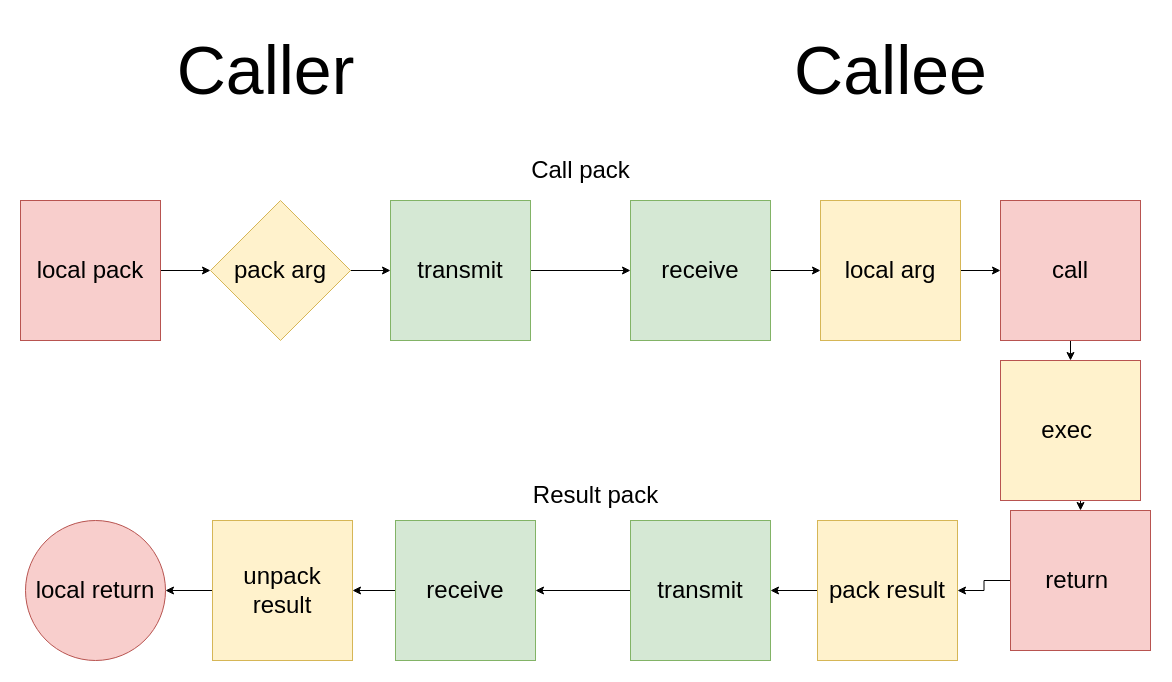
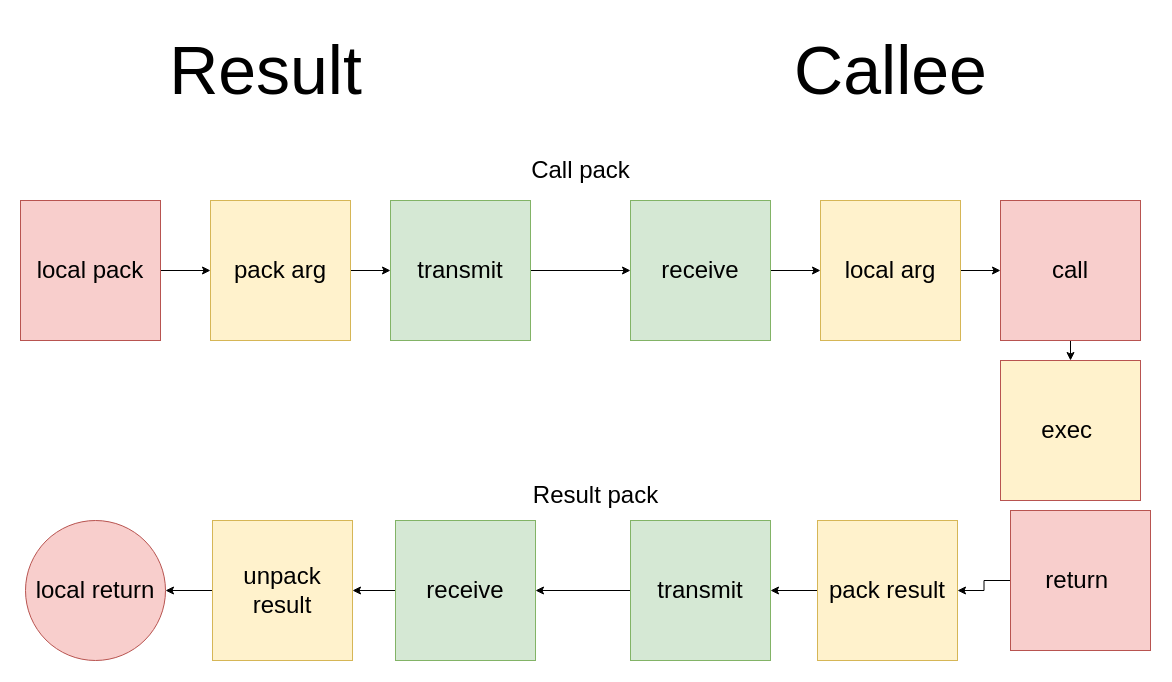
(266, 71) -> (266, 71)
(281, 271) -> (281, 271)
(1080, 501) -> none
